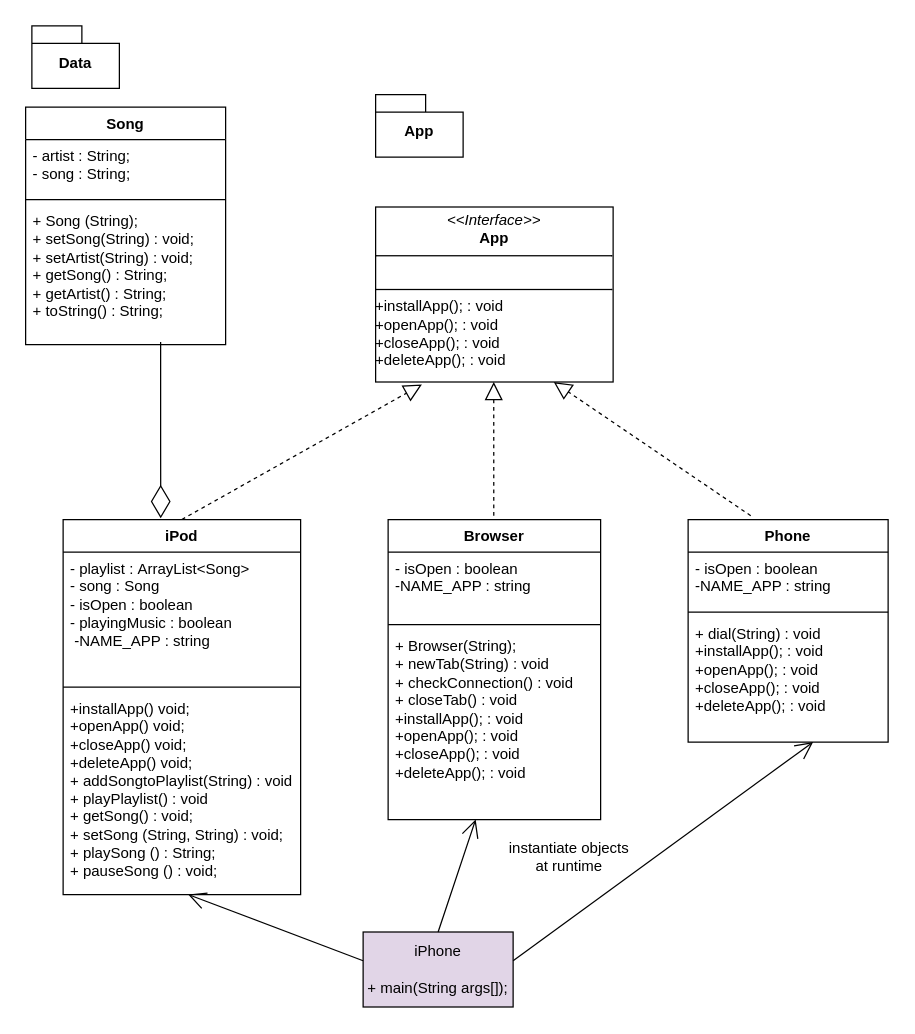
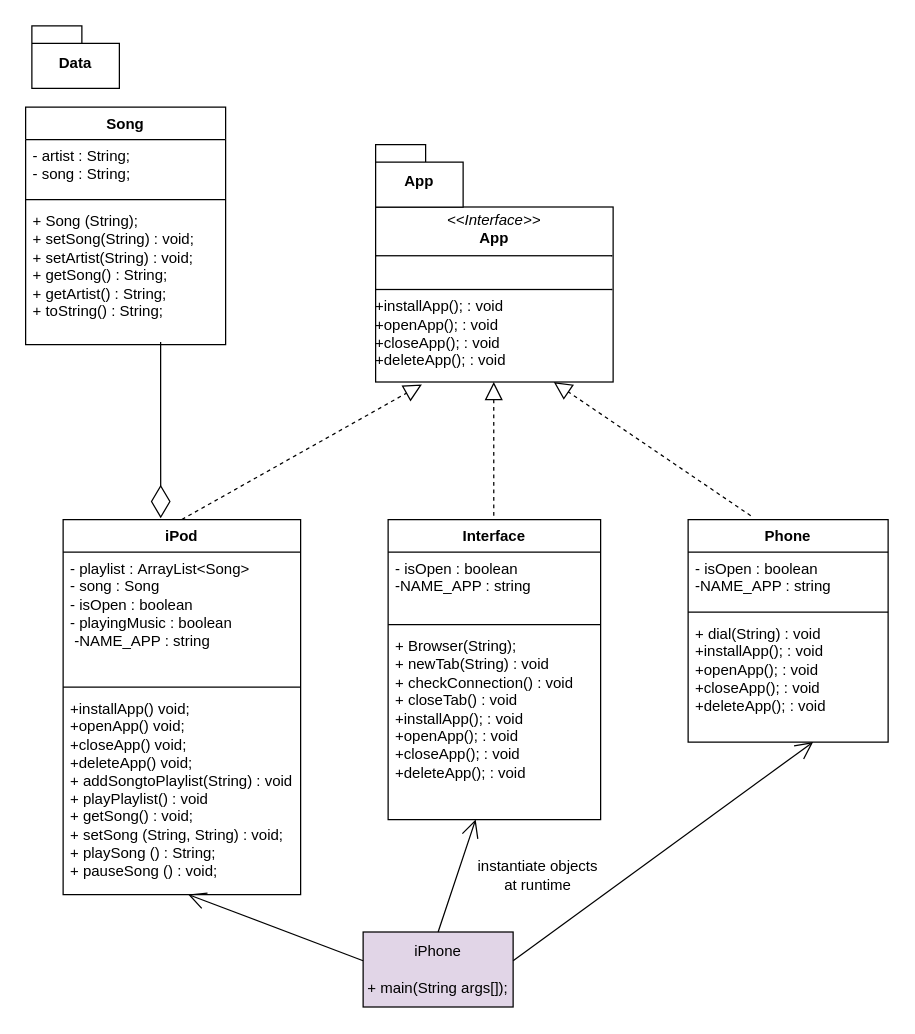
(419, 126) -> (419, 176)
(494, 537) -> (494, 537)
(569, 857) -> (538, 876)
